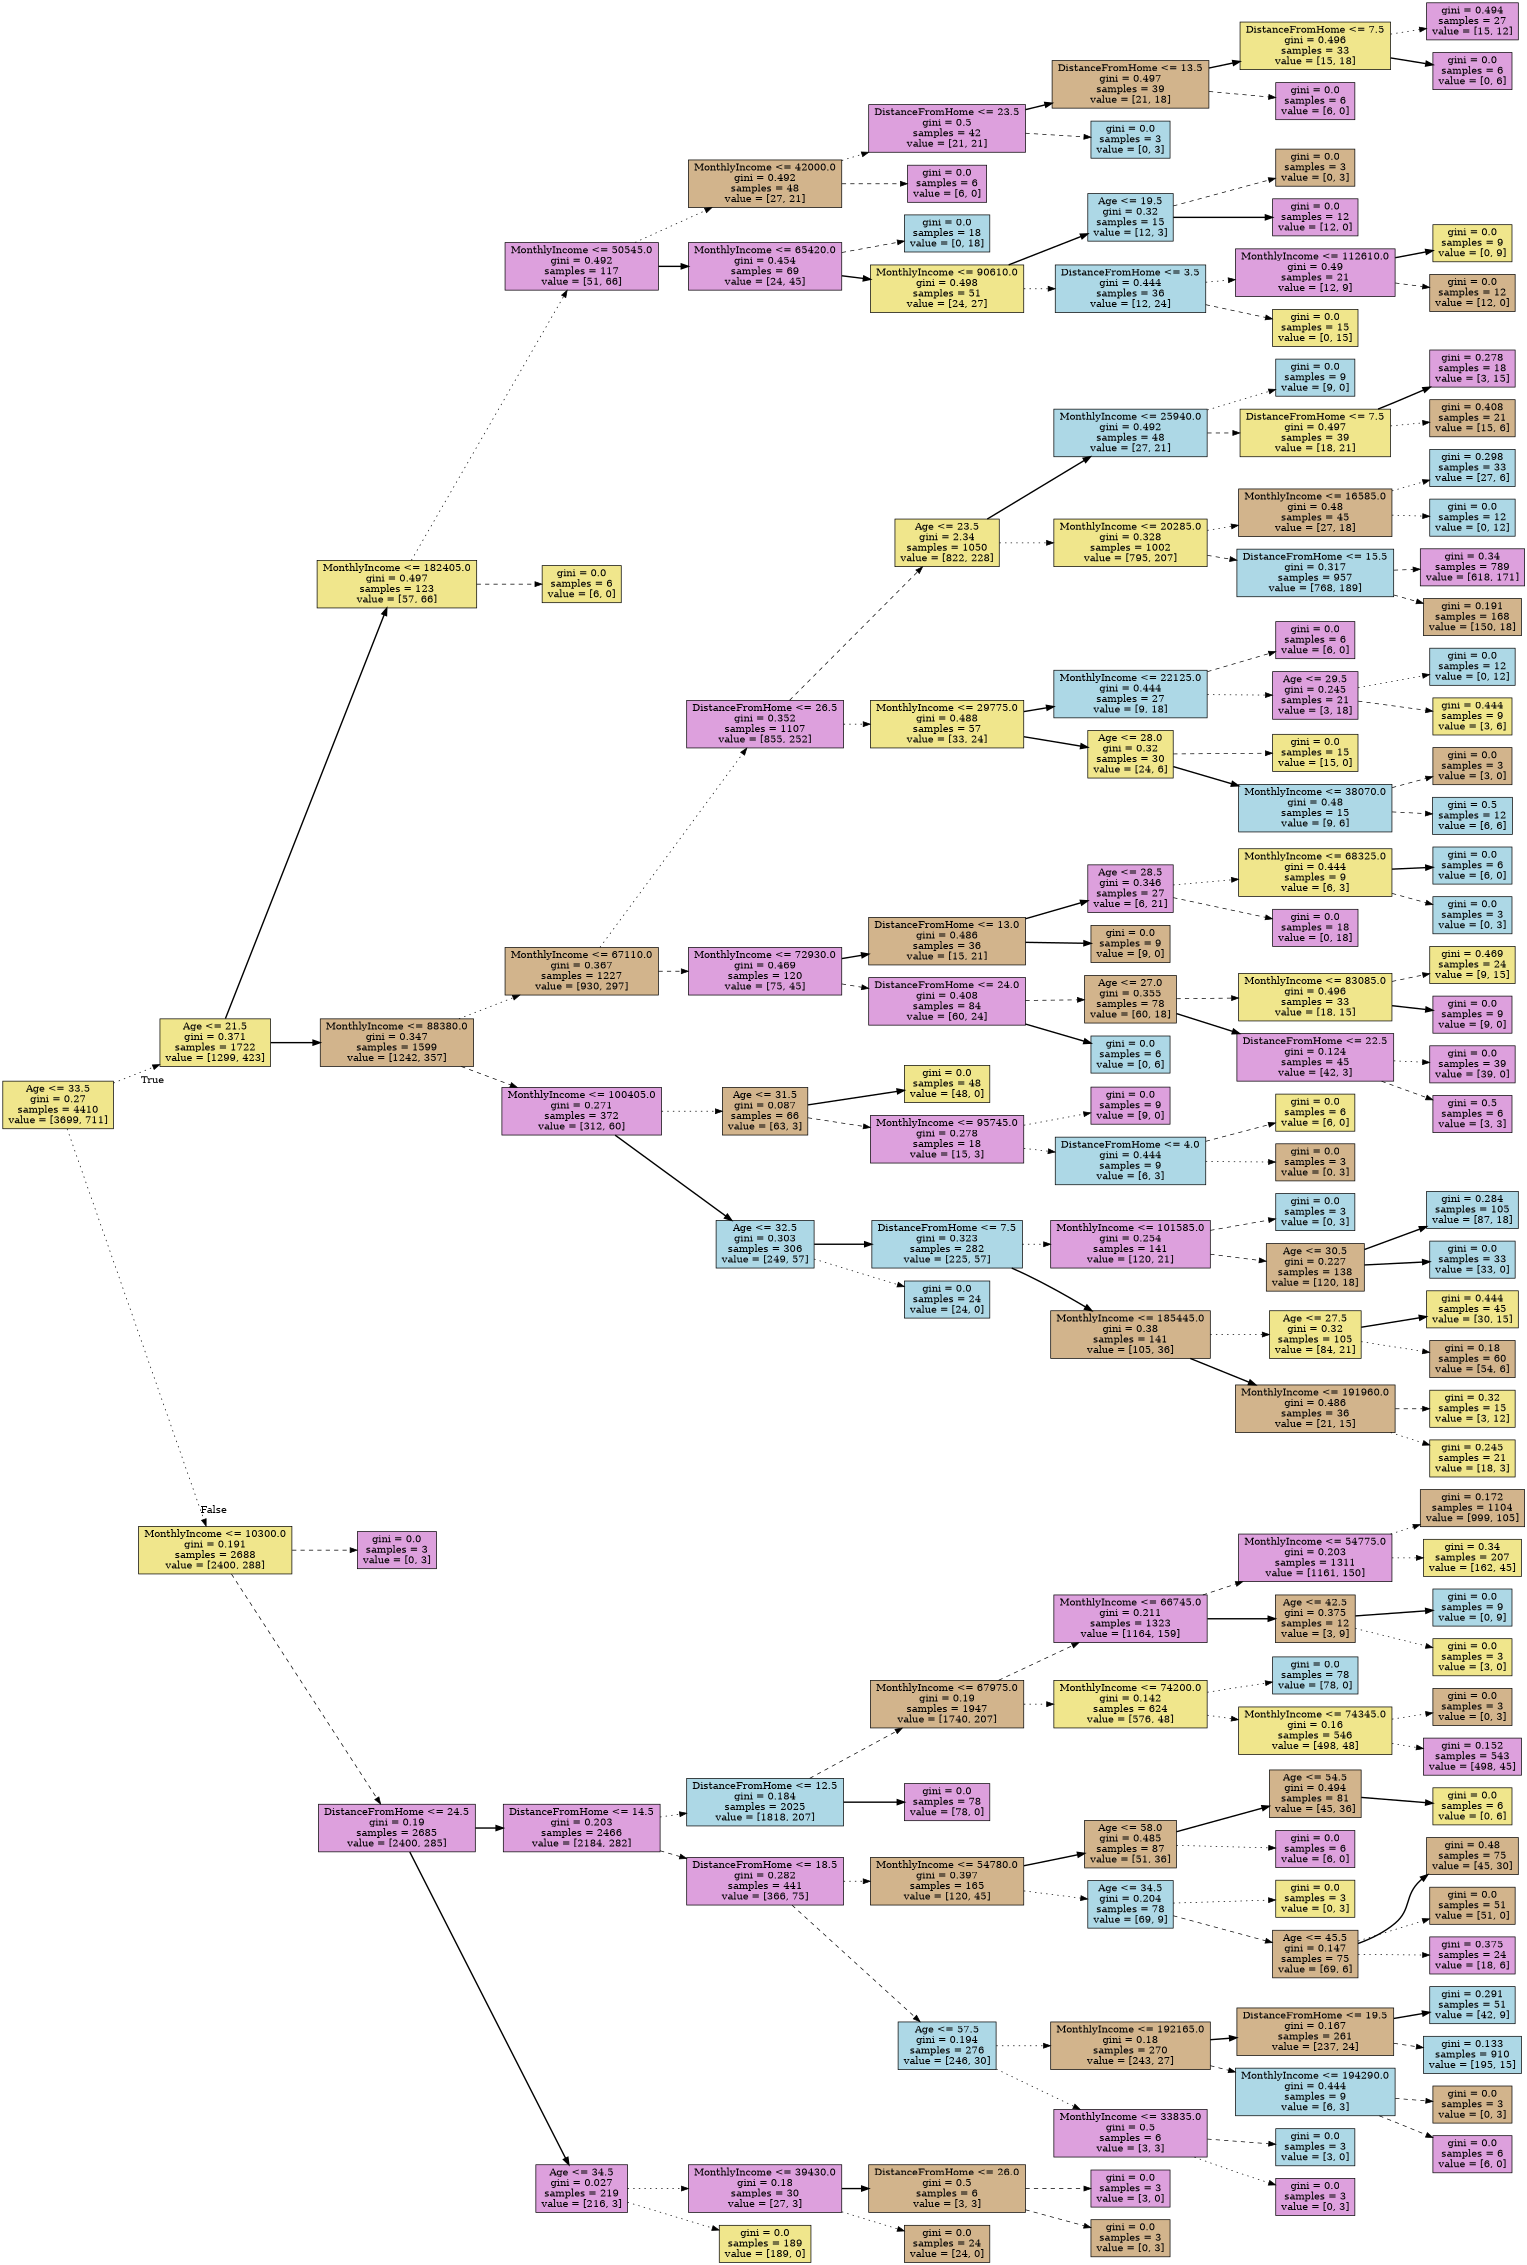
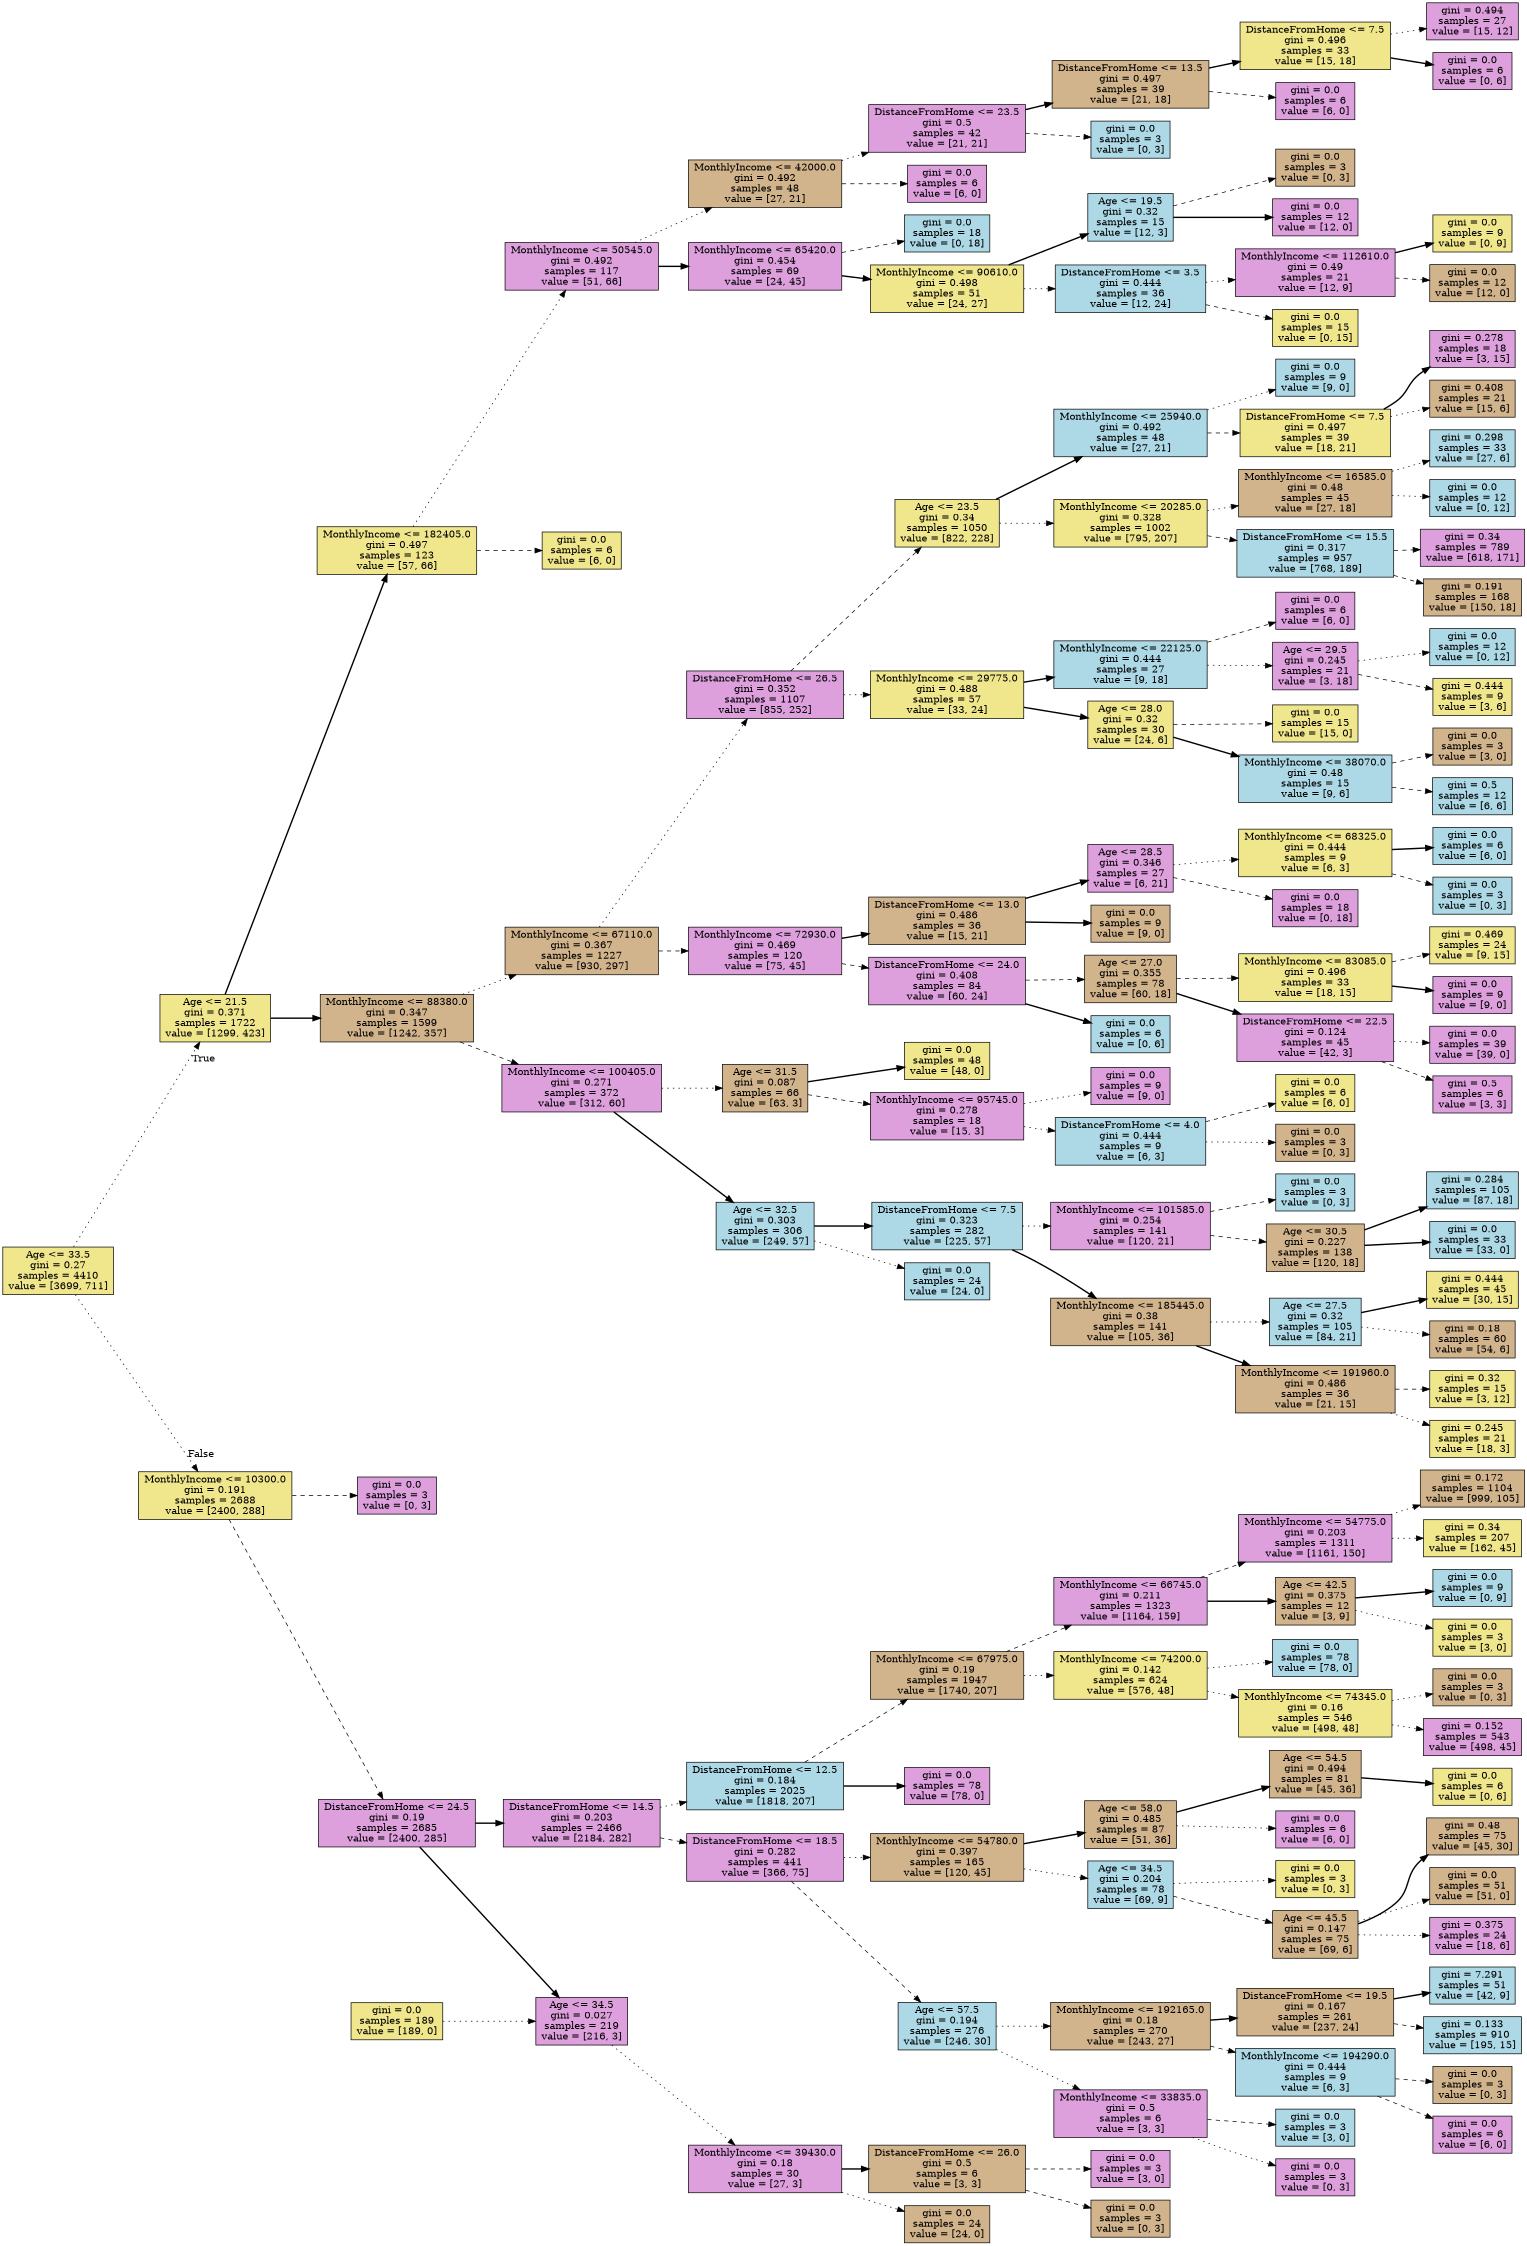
(947, 543) -> (947, 523)
(1315, 1335) -> (1315, 1322)
(1472, 2005) -> (1472, 1986)
(670, 2215) -> (486, 2021)
